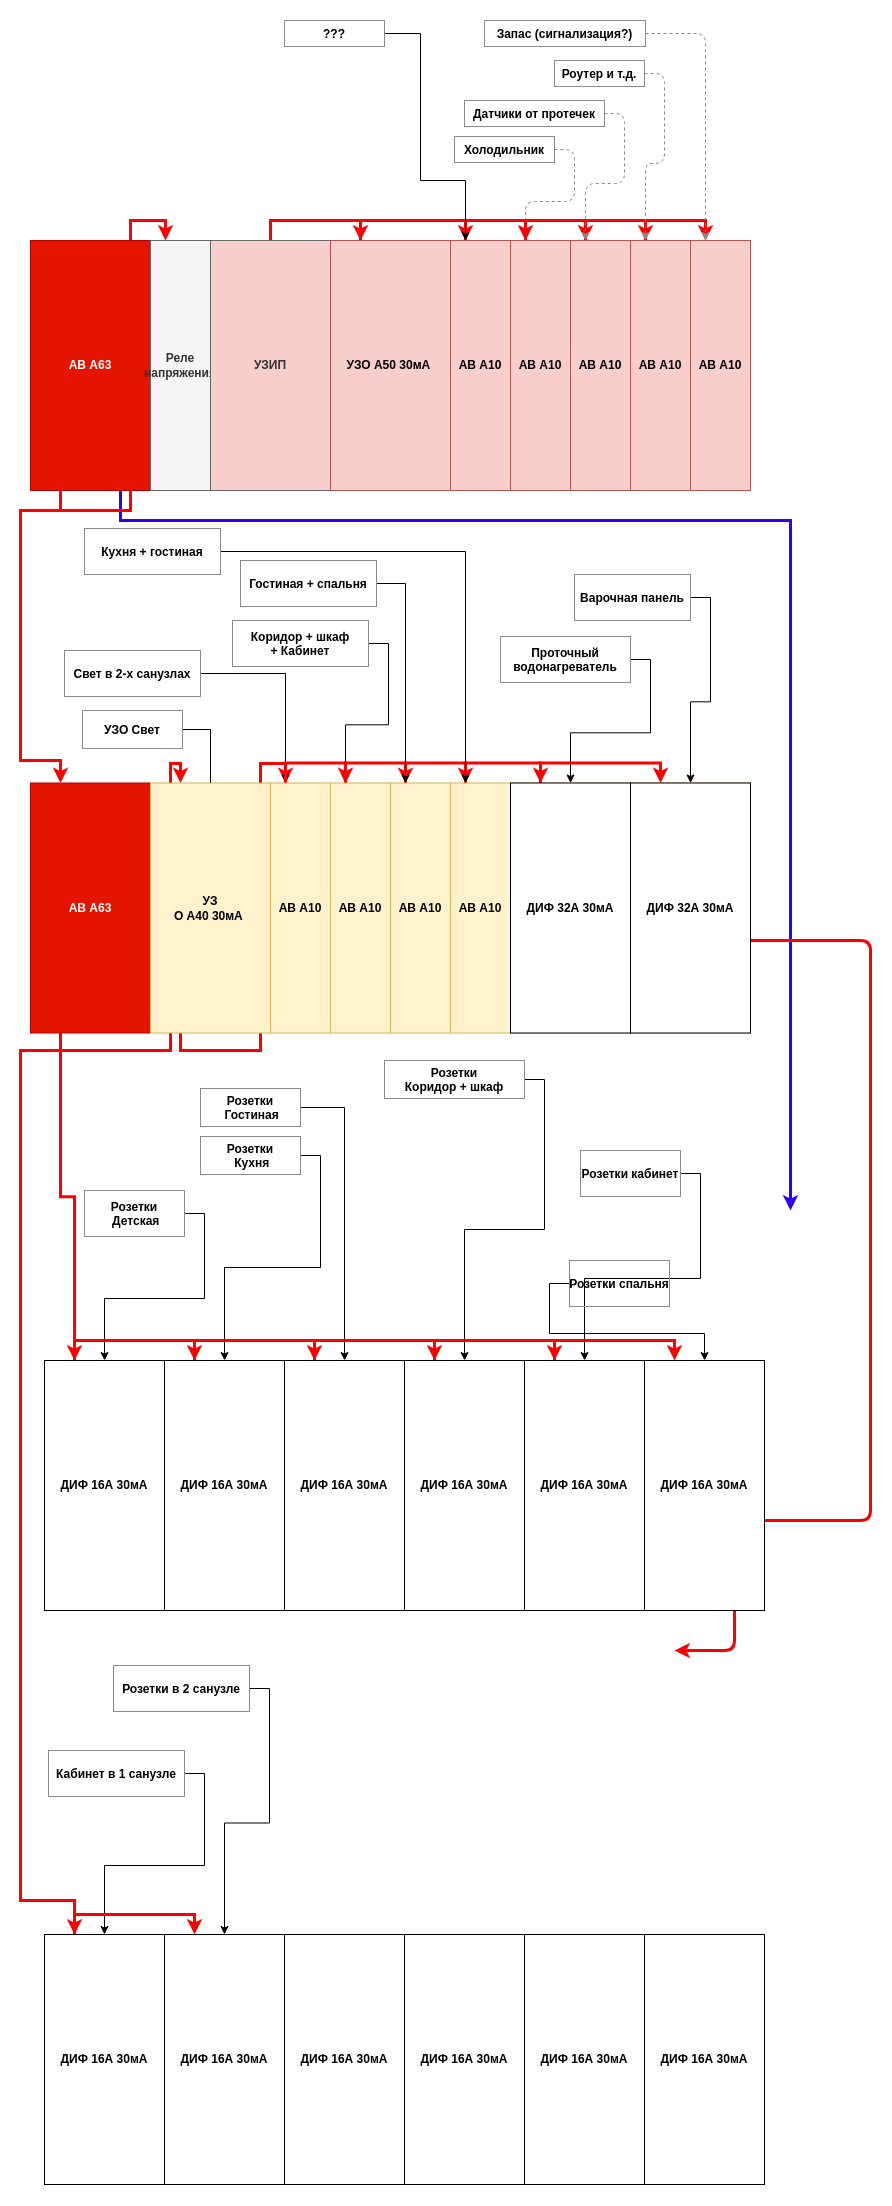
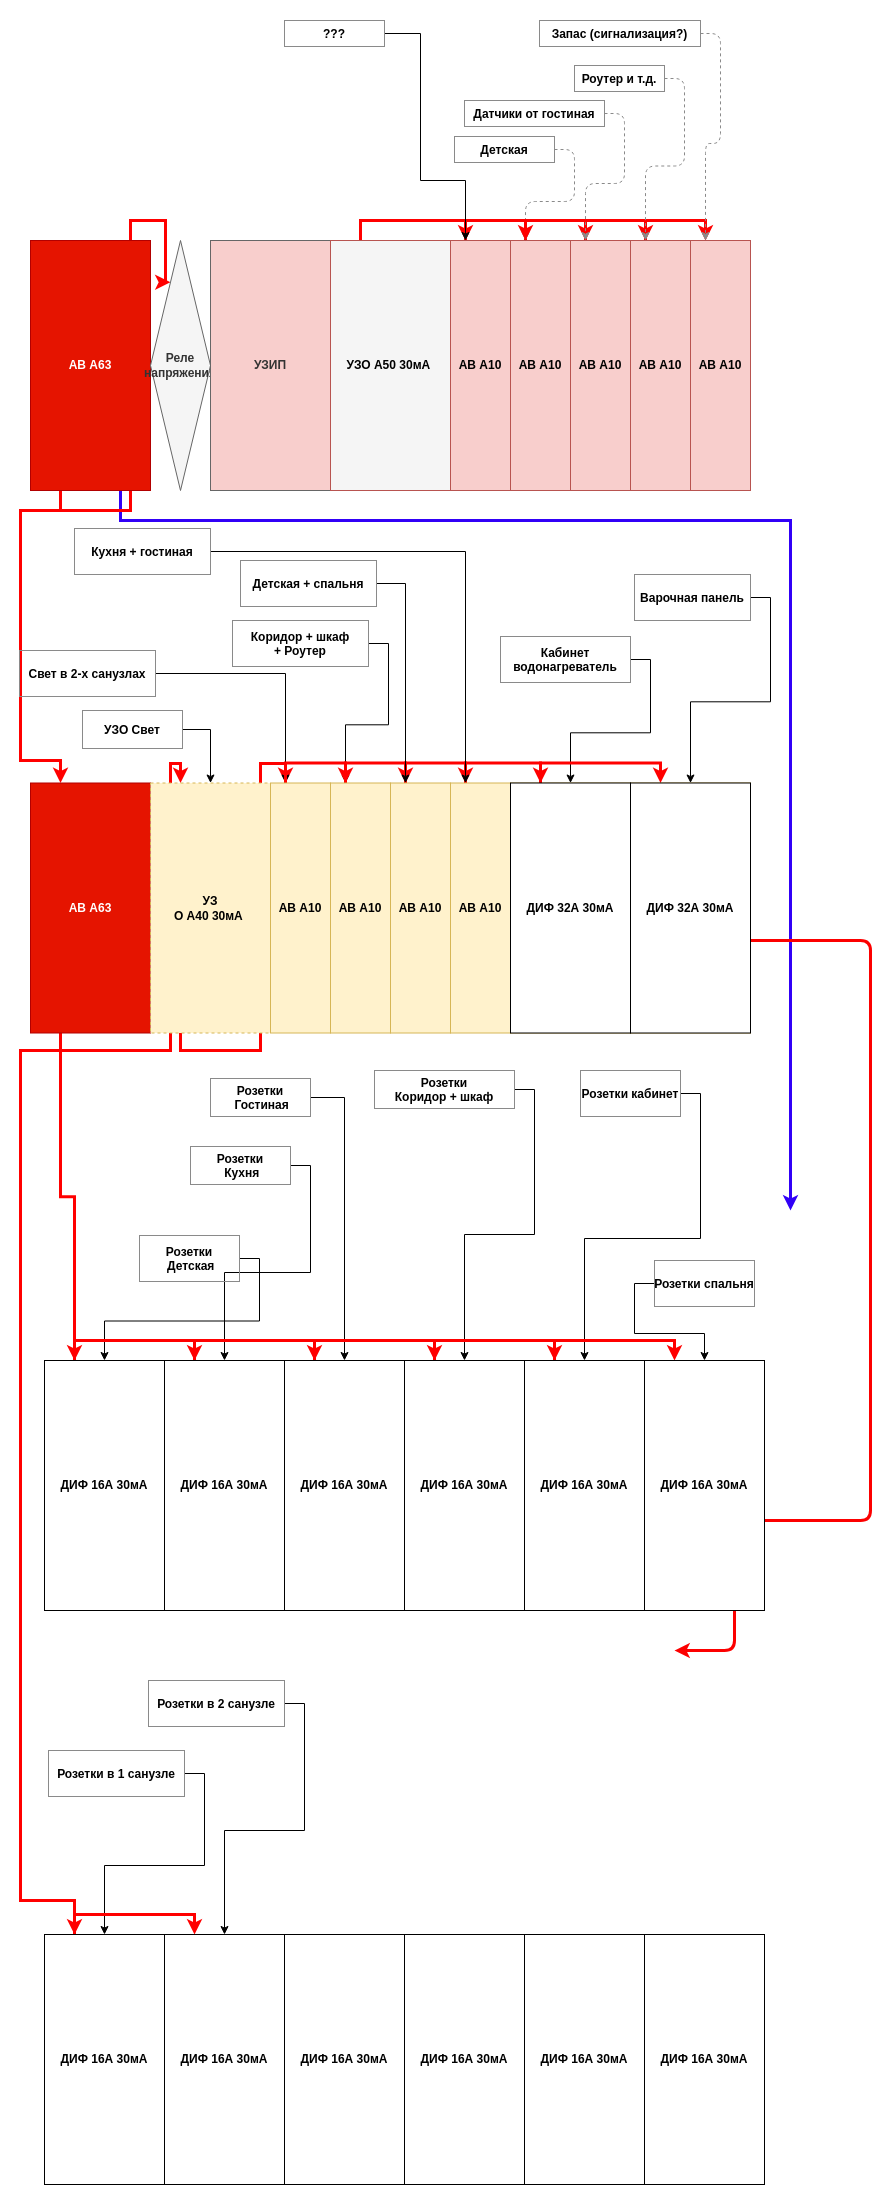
(565, 34) -> (620, 34)
(600, 74) -> (620, 79)
(534, 114) -> (534, 114)
(504, 150) -> (504, 150)
(305, 221) -> none
(181, 366) -> (181, 366)
(391, 366) -> (391, 366)
(153, 552) -> (143, 552)
(308, 584) -> (308, 584)
(633, 598) -> (693, 598)
(300, 637) -> (300, 637)
(565, 653) -> (565, 653)
(133, 674) -> (88, 674)
(211, 778) -> (211, 775)
(211, 908) -> (211, 908)
(455, 1080) -> (445, 1090)
(251, 1108) -> (261, 1098)
(251, 1156) -> (241, 1166)
(631, 1174) -> (631, 1094)
(135, 1214) -> (190, 1259)
(620, 1284) -> (705, 1284)
(182, 1689) -> (217, 1704)
(116, 1774) -> (116, 1774)
